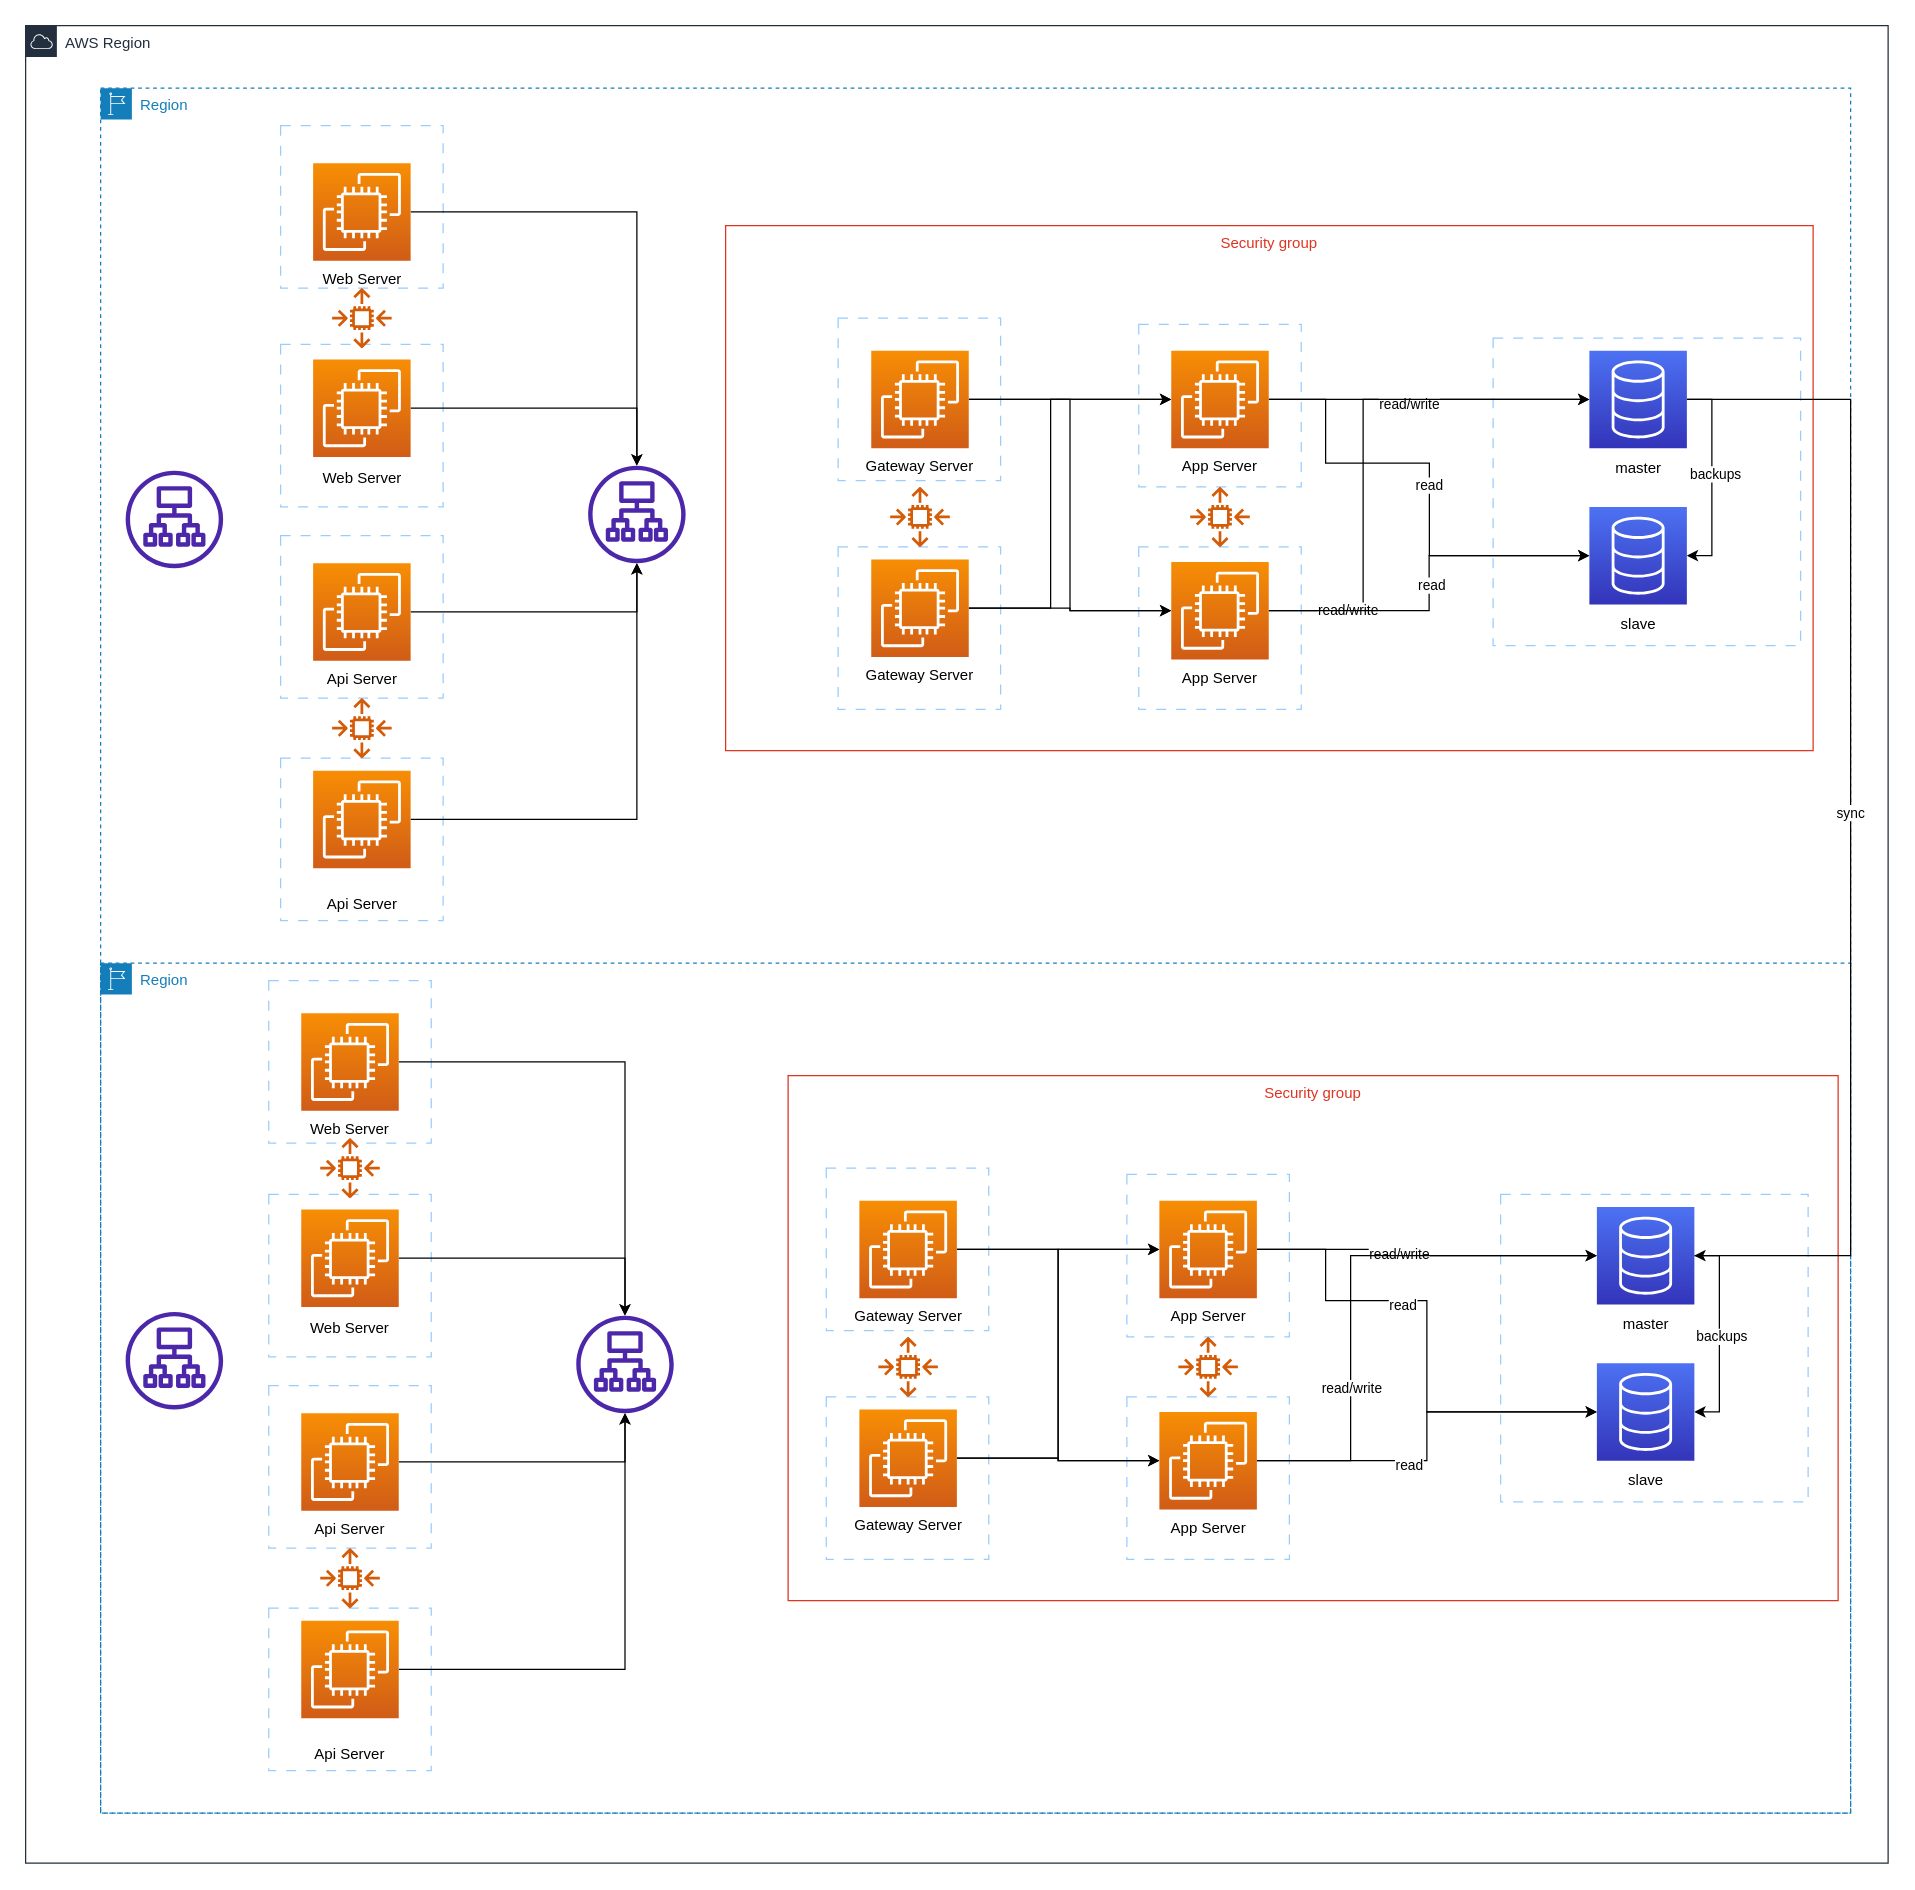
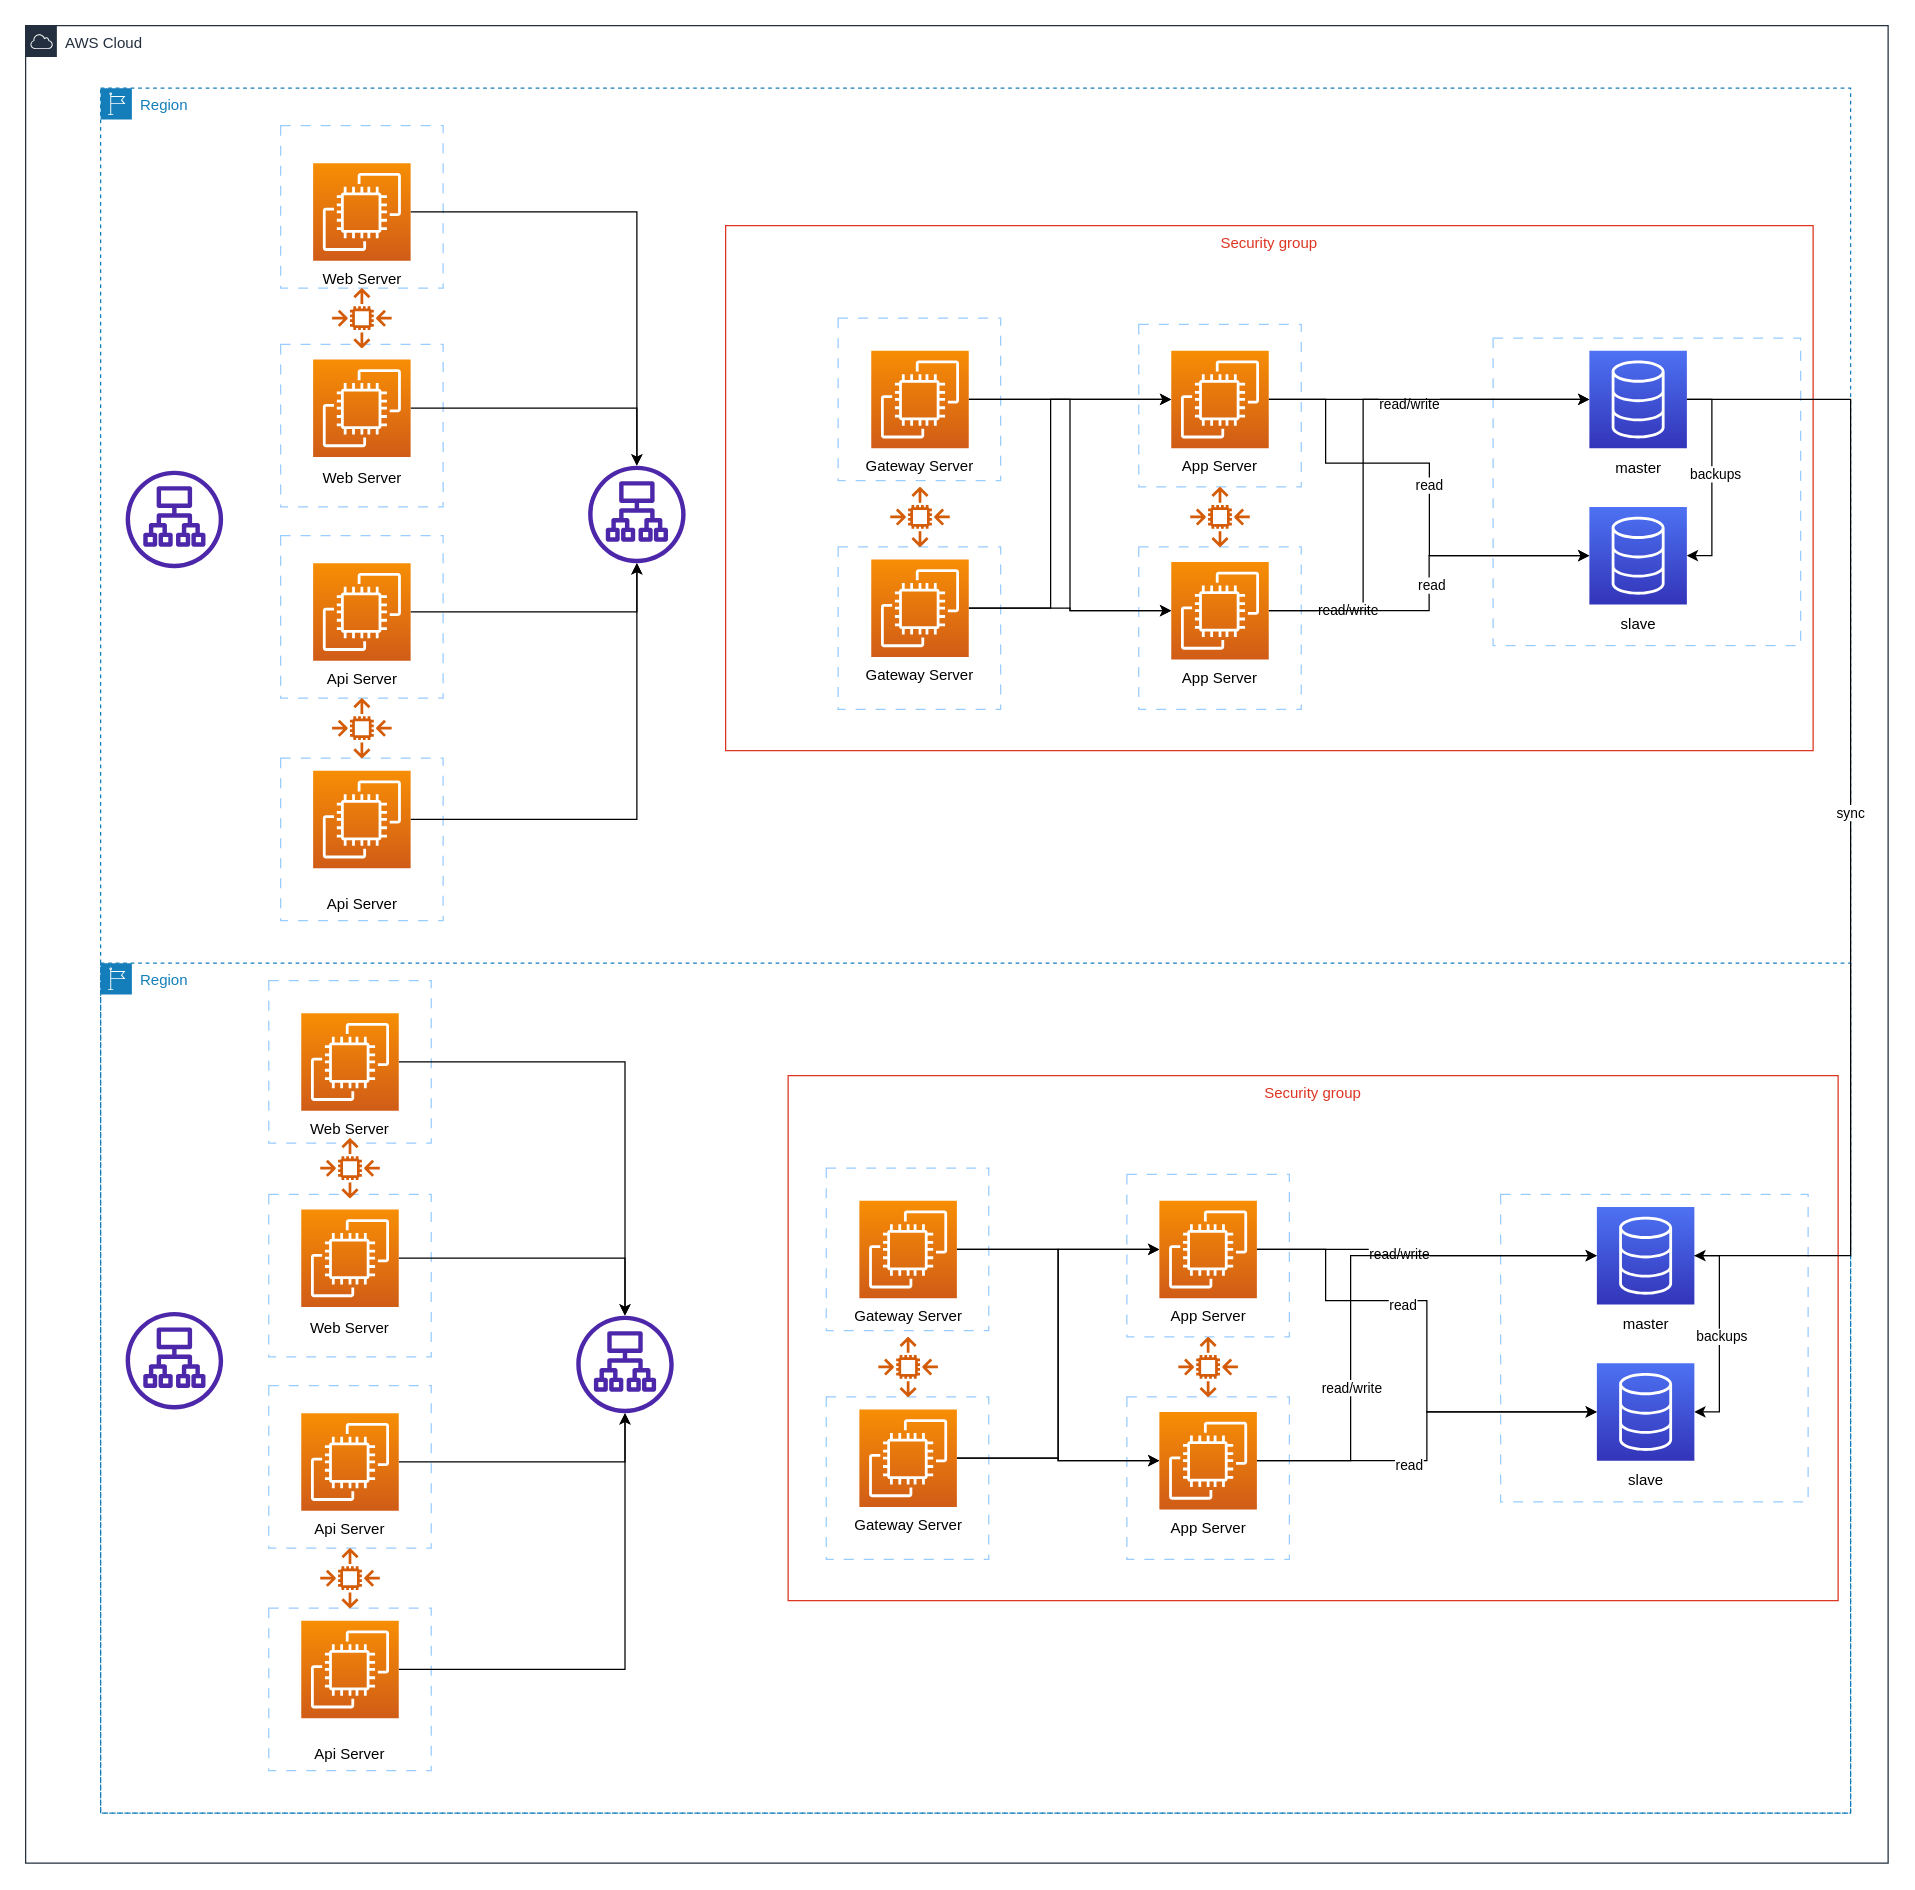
(104, 43) -> (100, 43)
